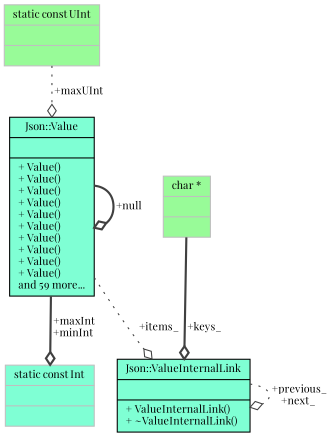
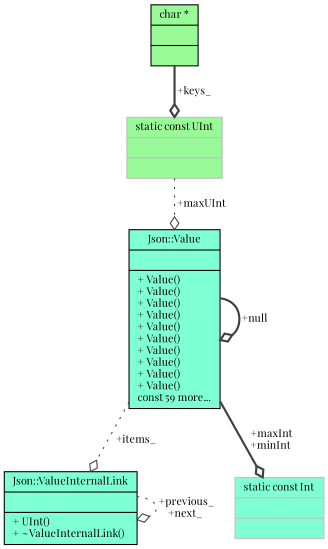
(187, 207) -> (175, 35)
(52, 285) -> (175, 398)
(185, 292) -> (175, 85)
(178, 410) -> (32, 522)
